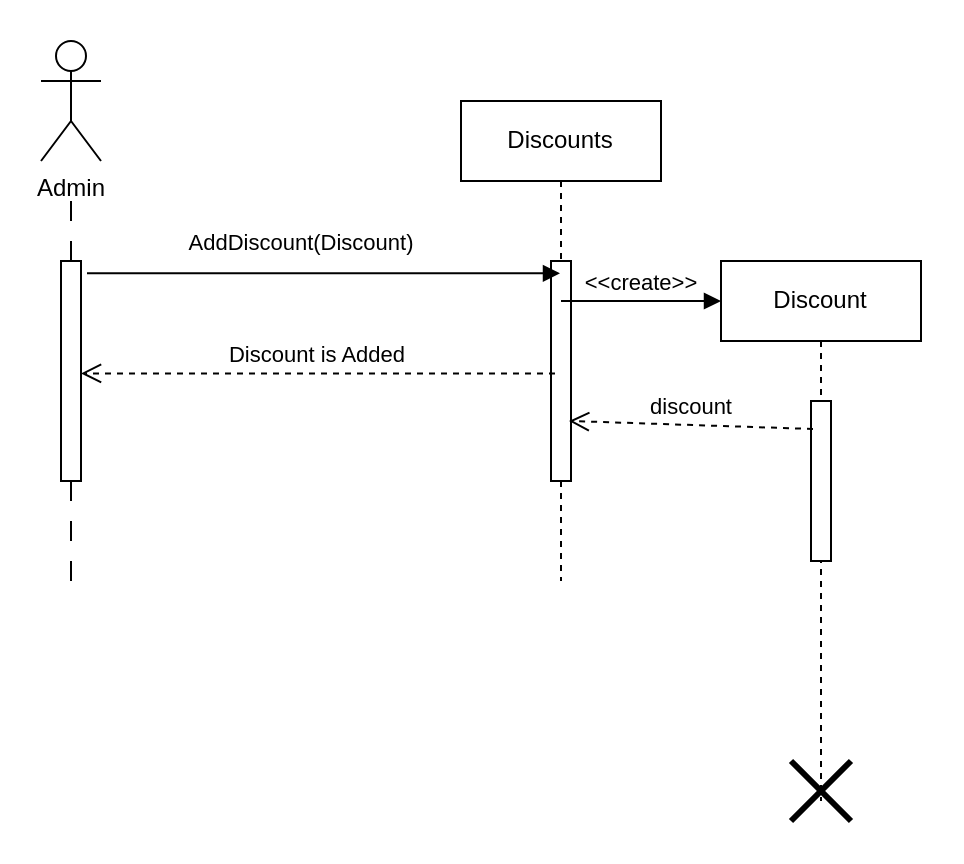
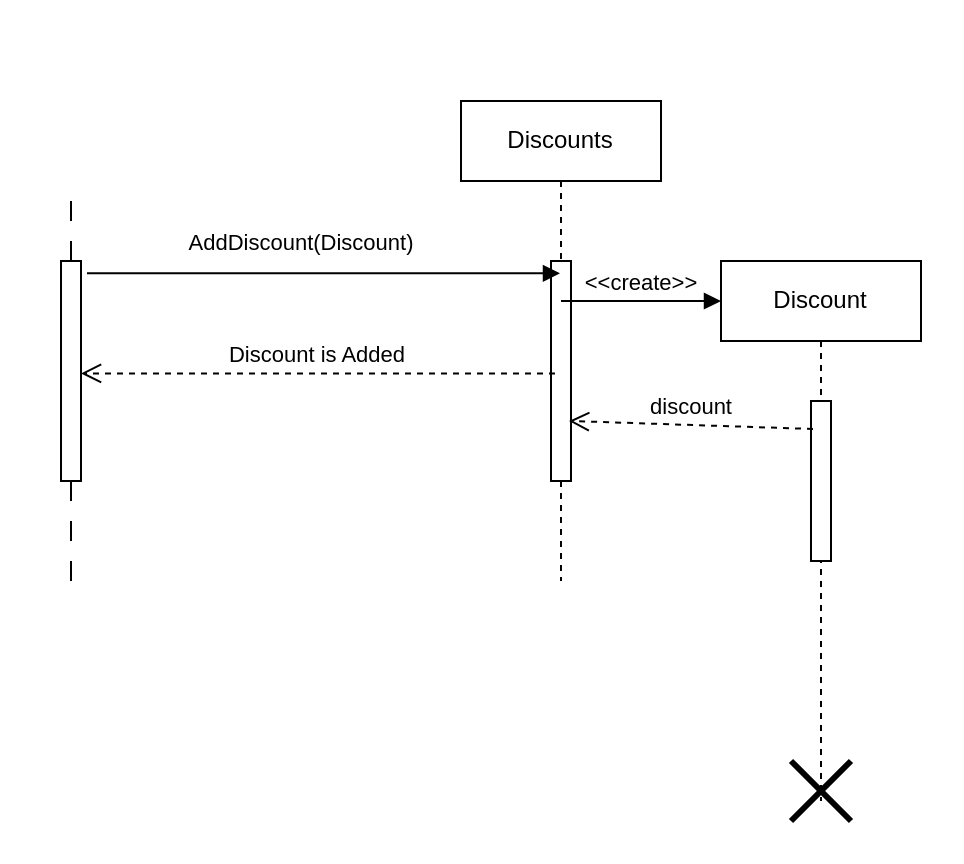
(71, 101) -> none
